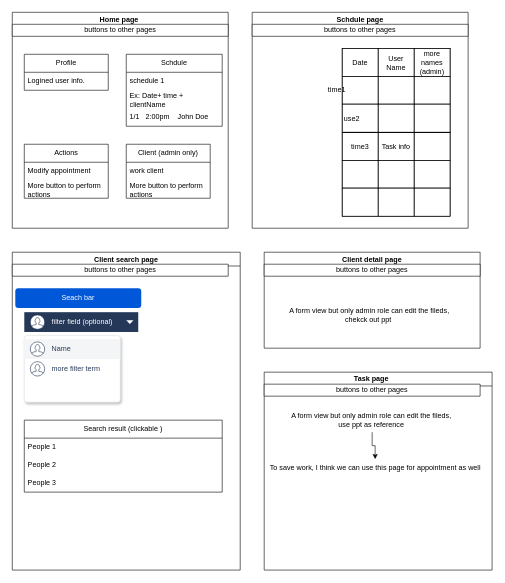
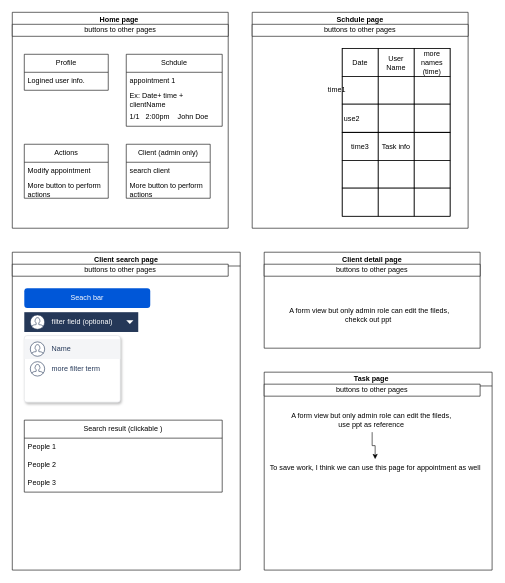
(432, 63) -> (432, 63)
(148, 81) -> (154, 81)
(149, 171) -> (153, 171)
(78, 298) -> (87, 298)
